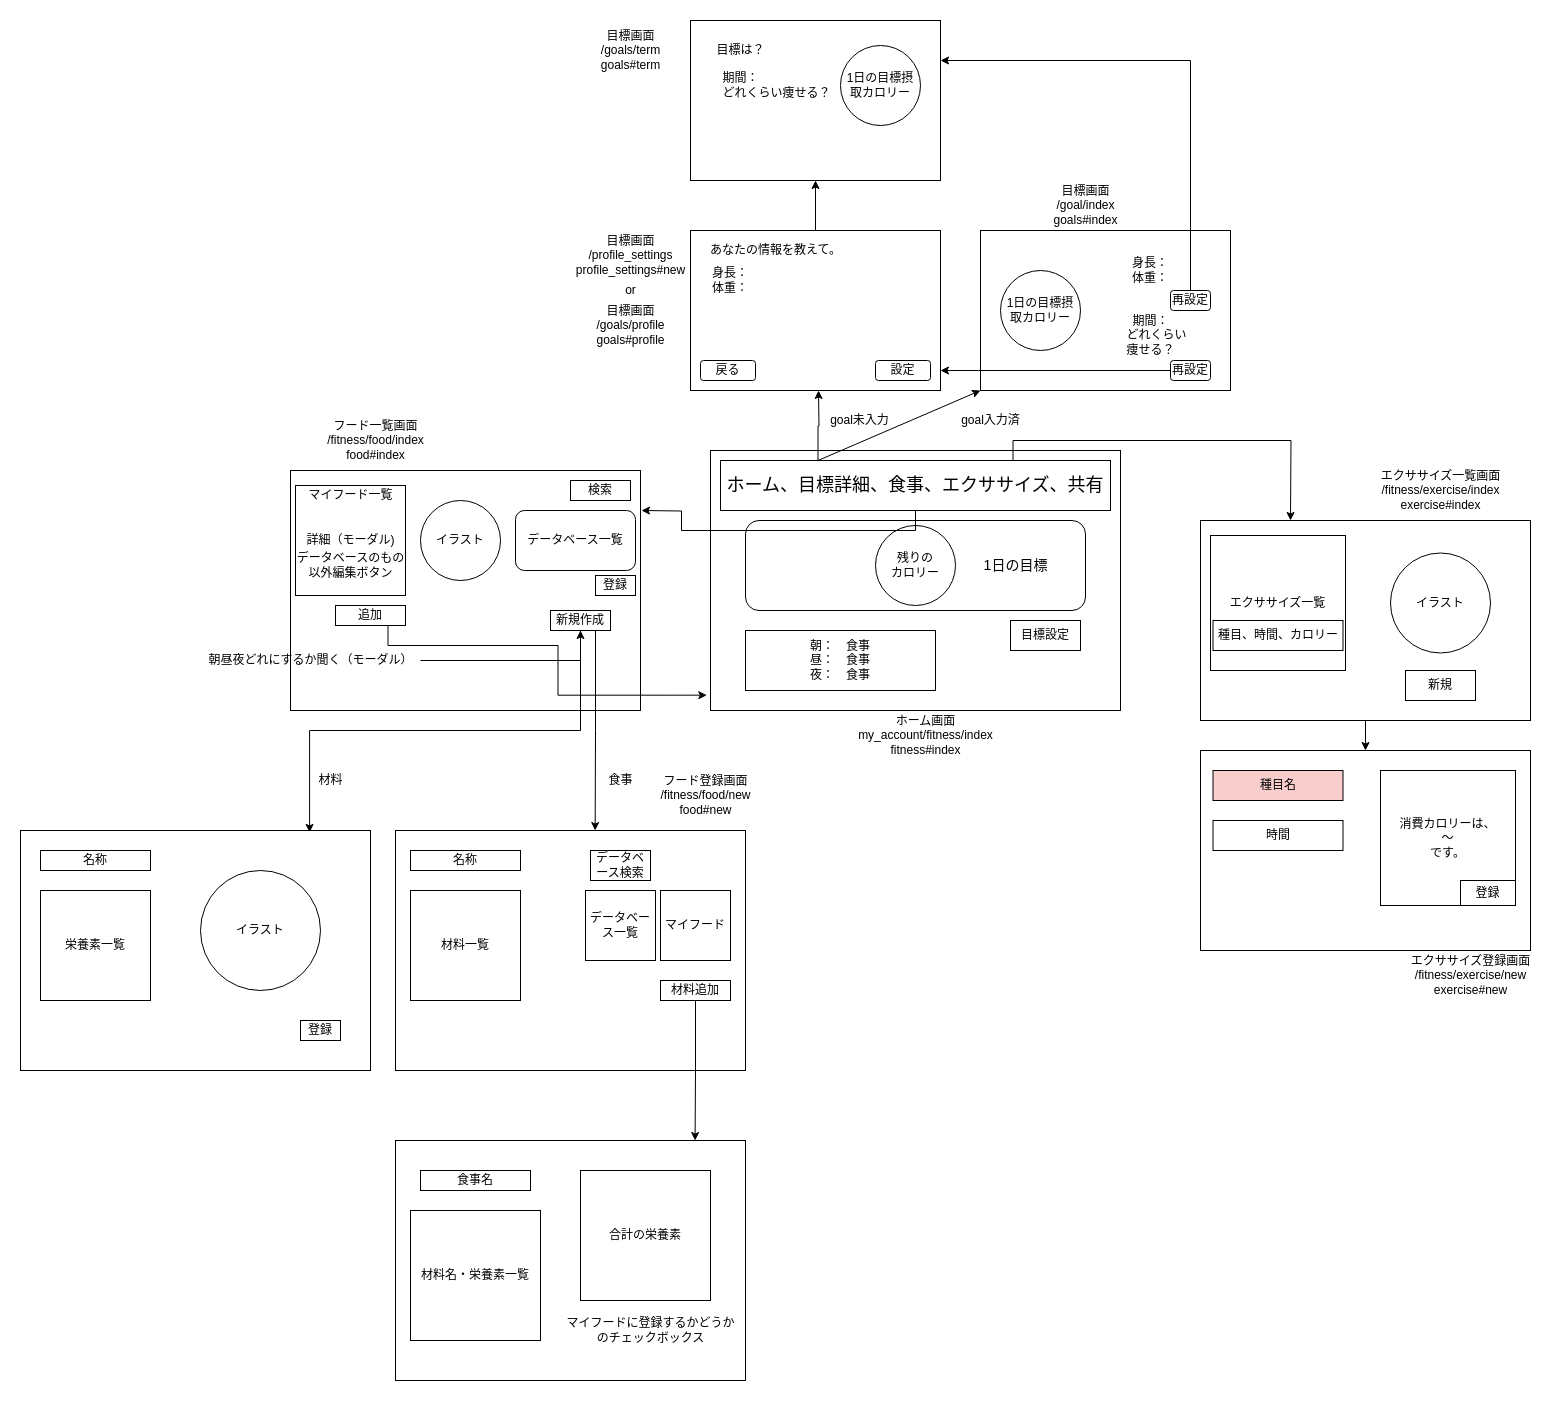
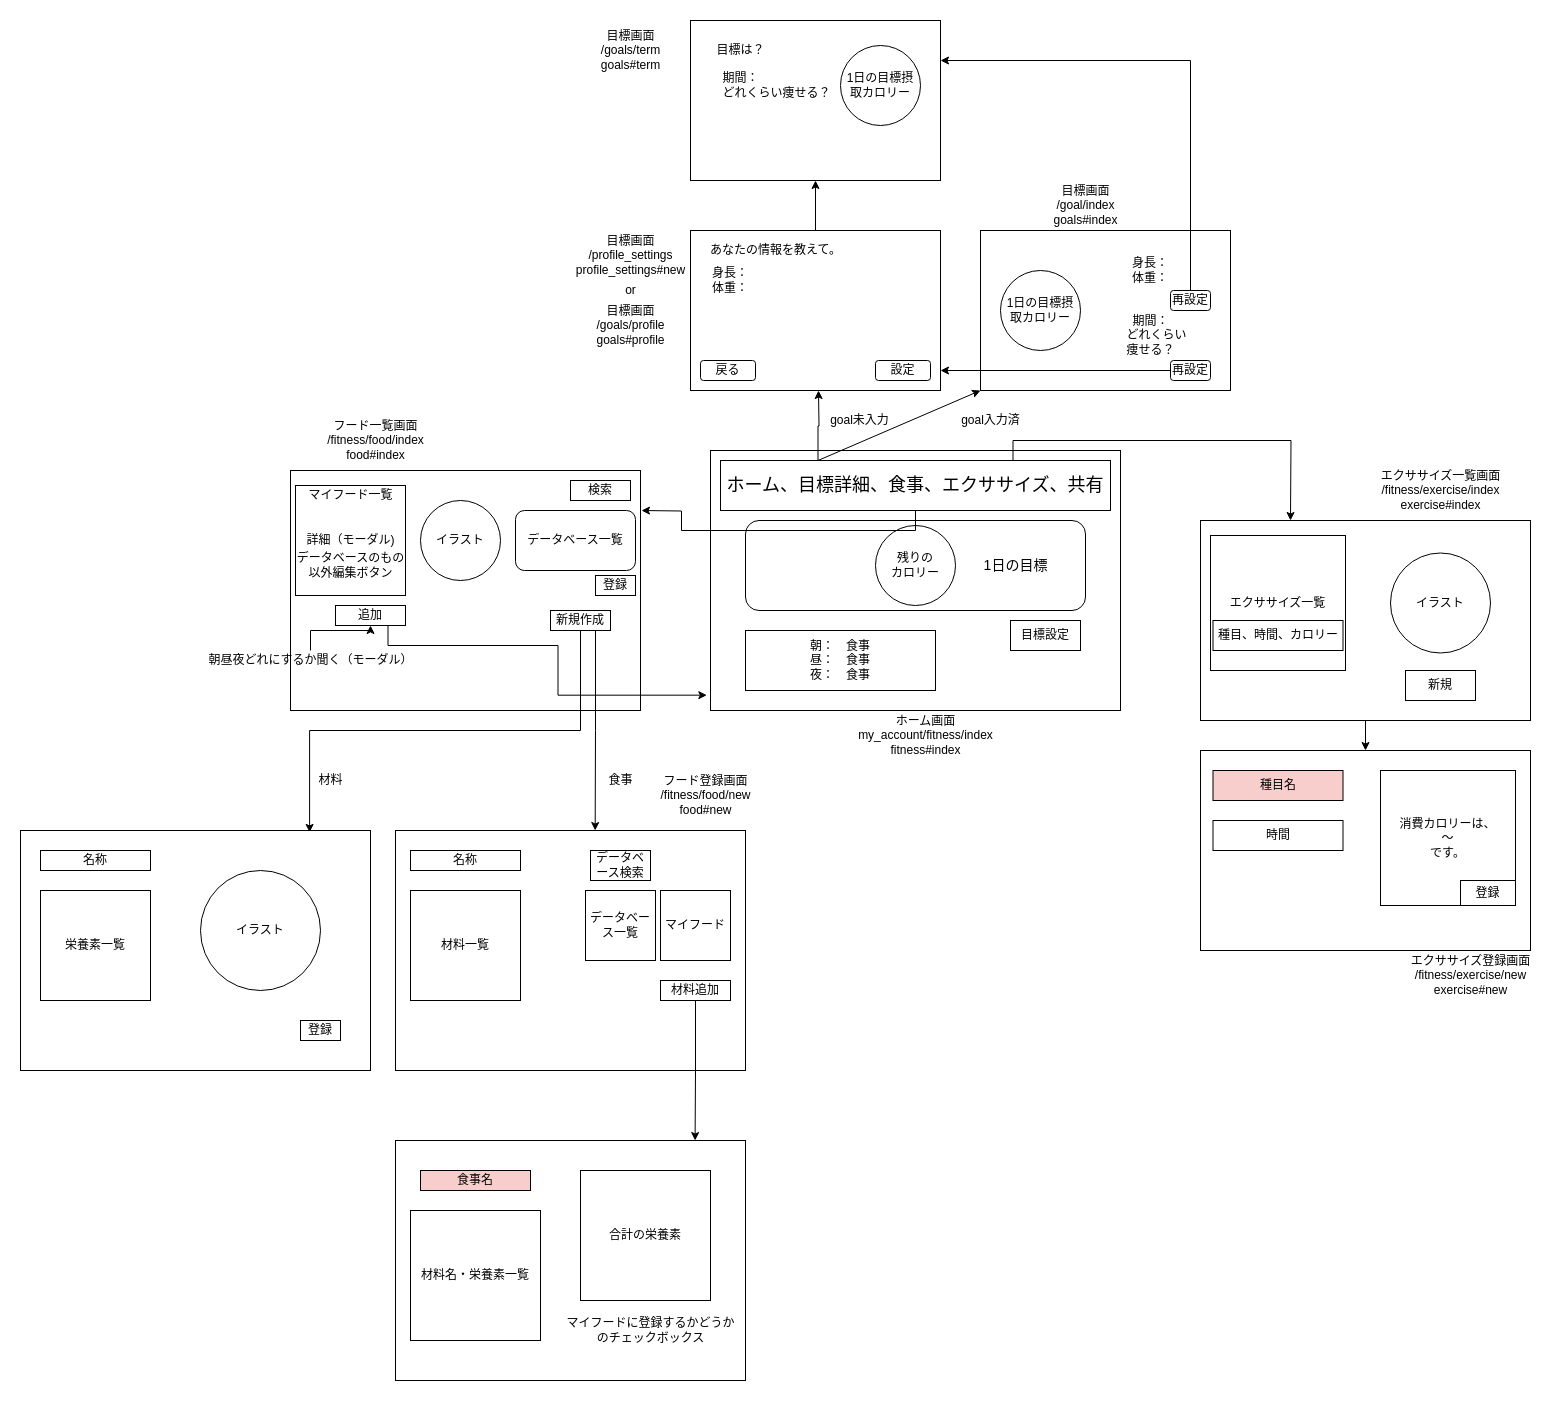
(500, 661) -> (331, 631)
(476, 1181) -> (476, 1181)
